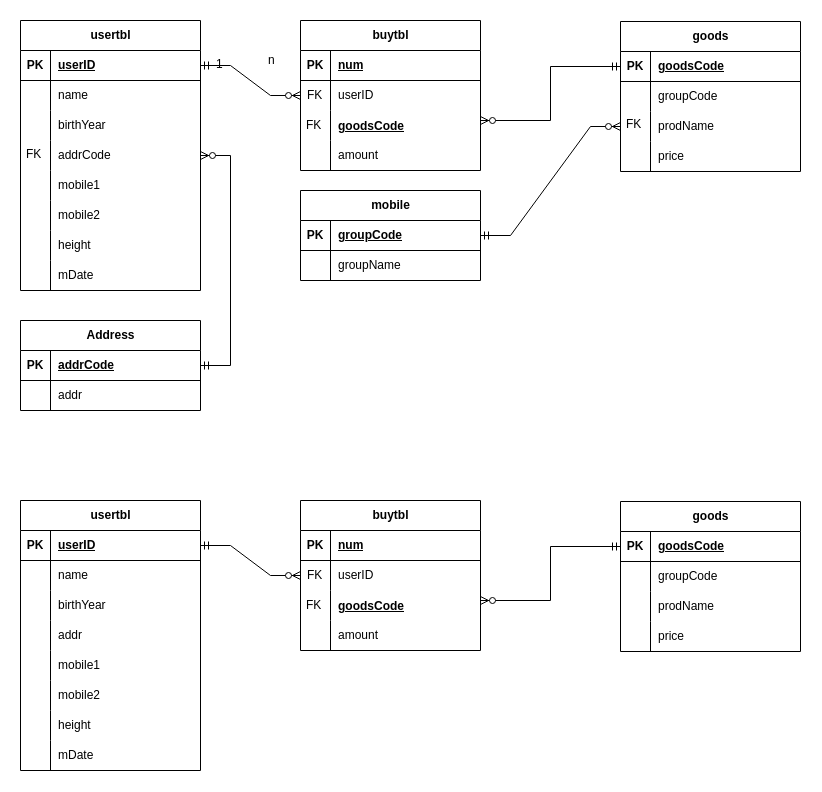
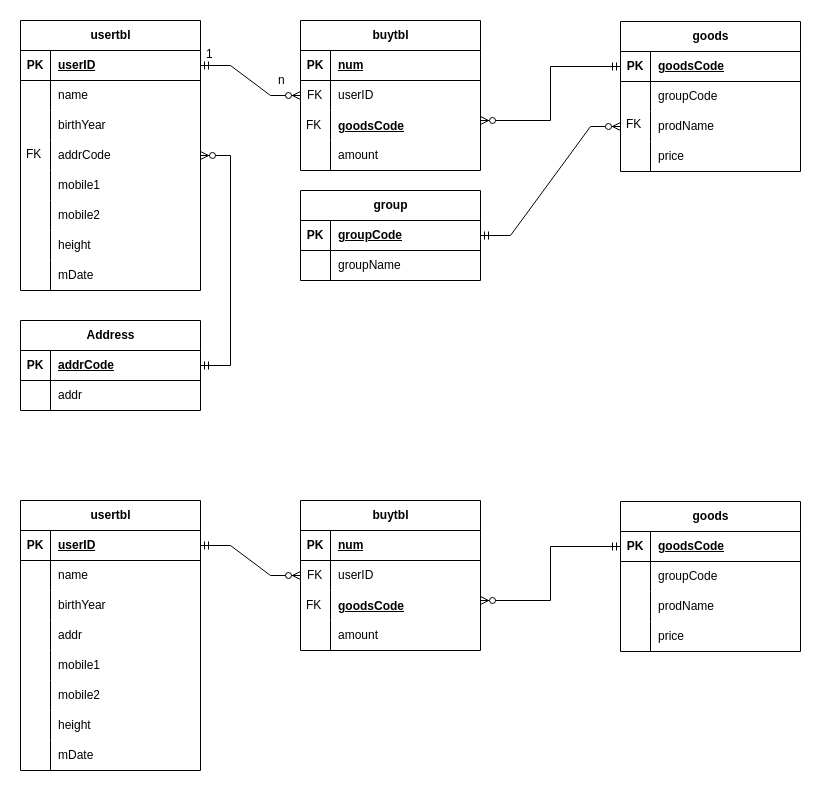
(274, 64) -> (284, 84)
(231, 66) -> (221, 56)
(391, 206) -> (391, 206)
